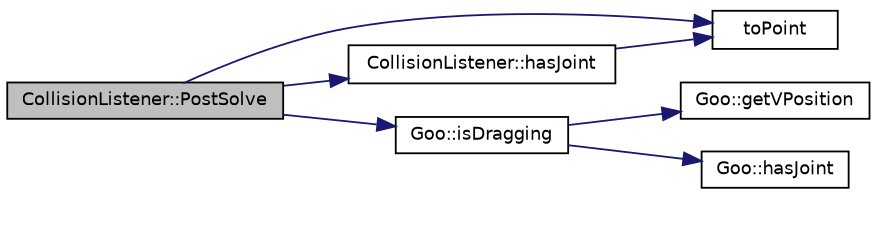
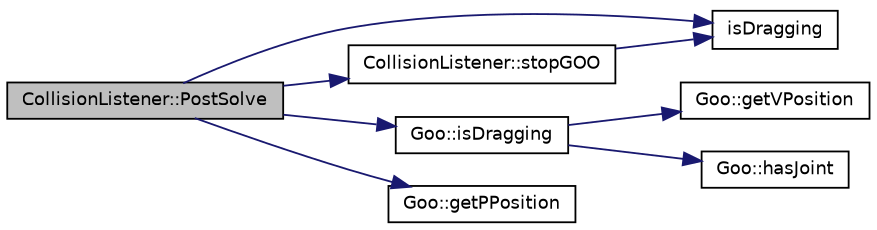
(775, 30) -> (775, 30)
(482, 64) -> (482, 64)
none -> (482, 204)
